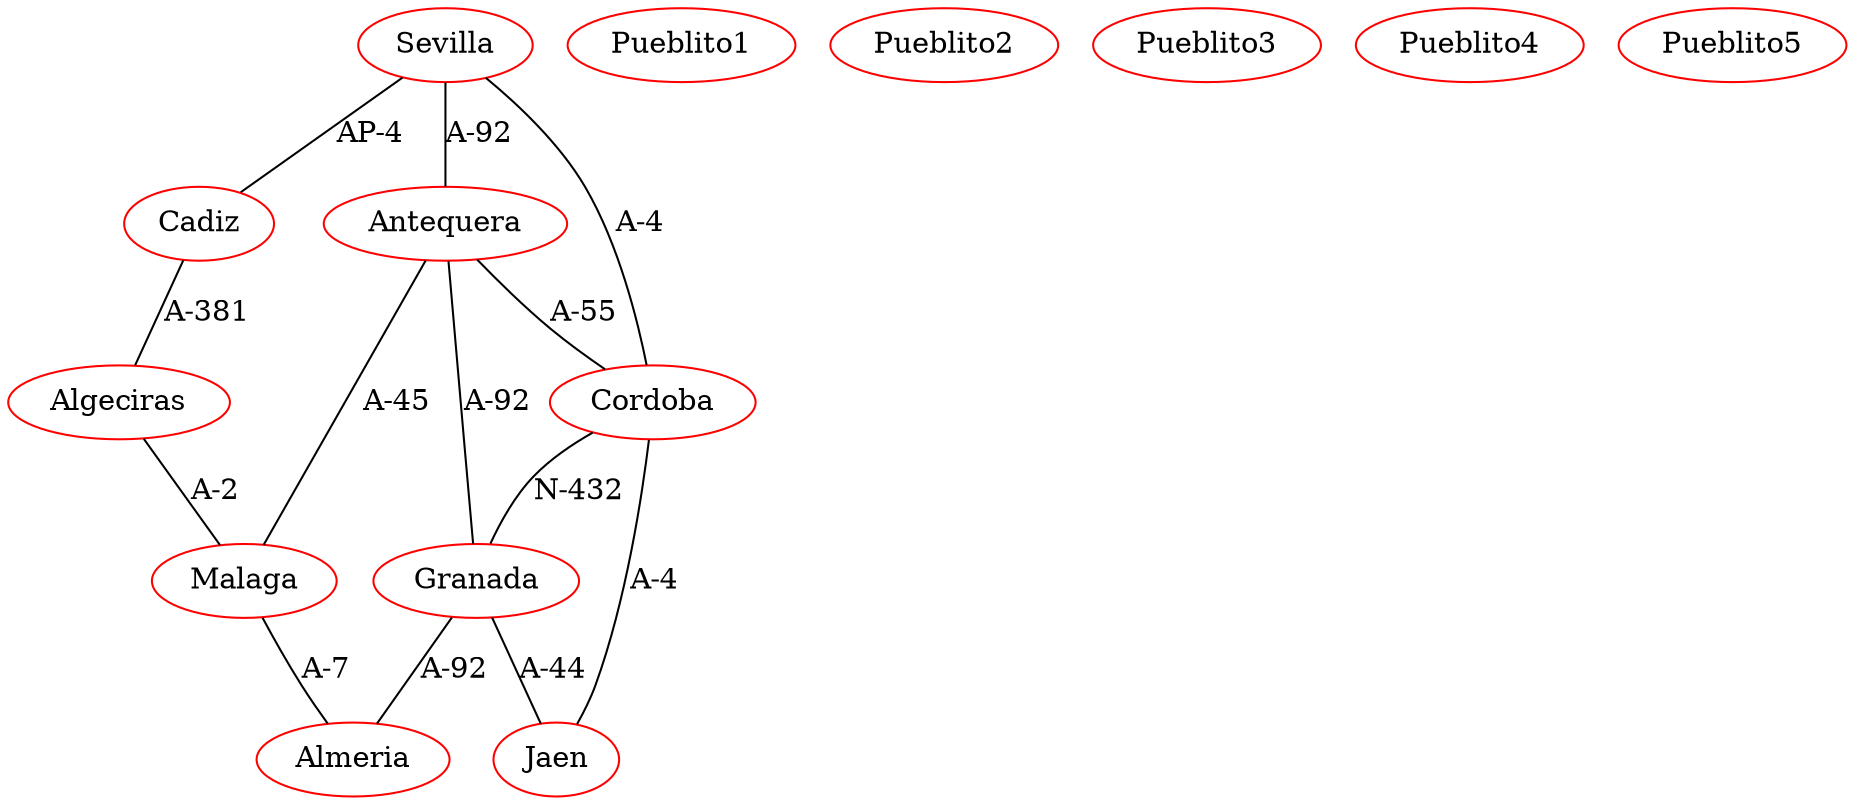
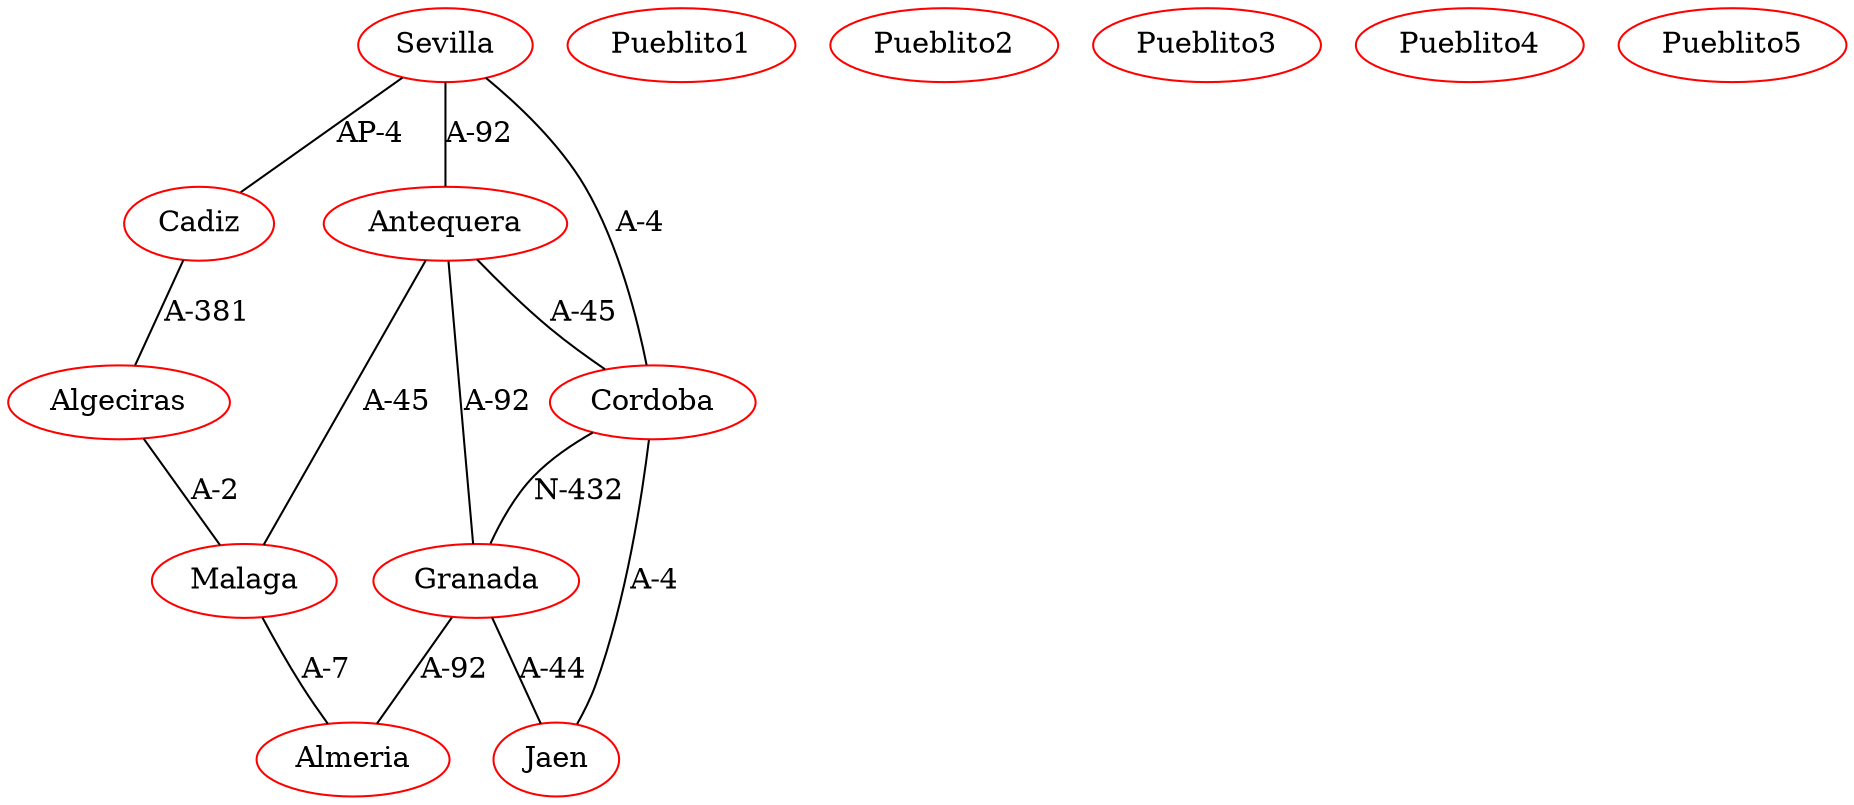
(584, 313) -> (584, 313)
